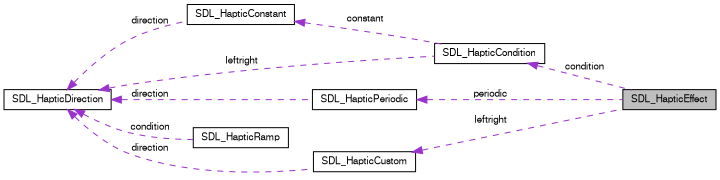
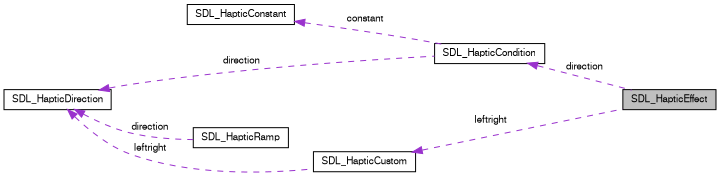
(125, 42) -> none
(241, 61) -> (241, 61)
(584, 67) -> (584, 67)
(365, 100) -> none
(149, 127) -> (149, 127)
(149, 148) -> (149, 148)
